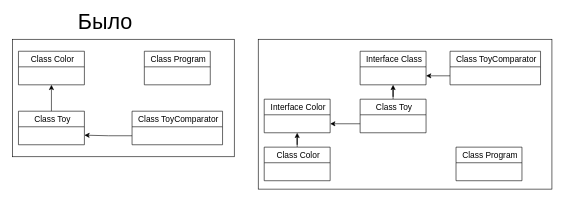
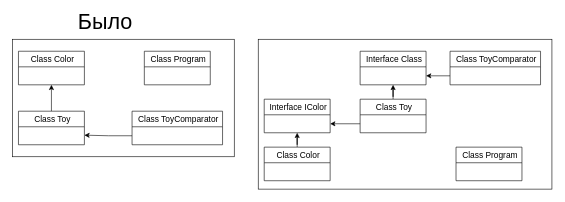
(297, 108) -> (297, 108)
